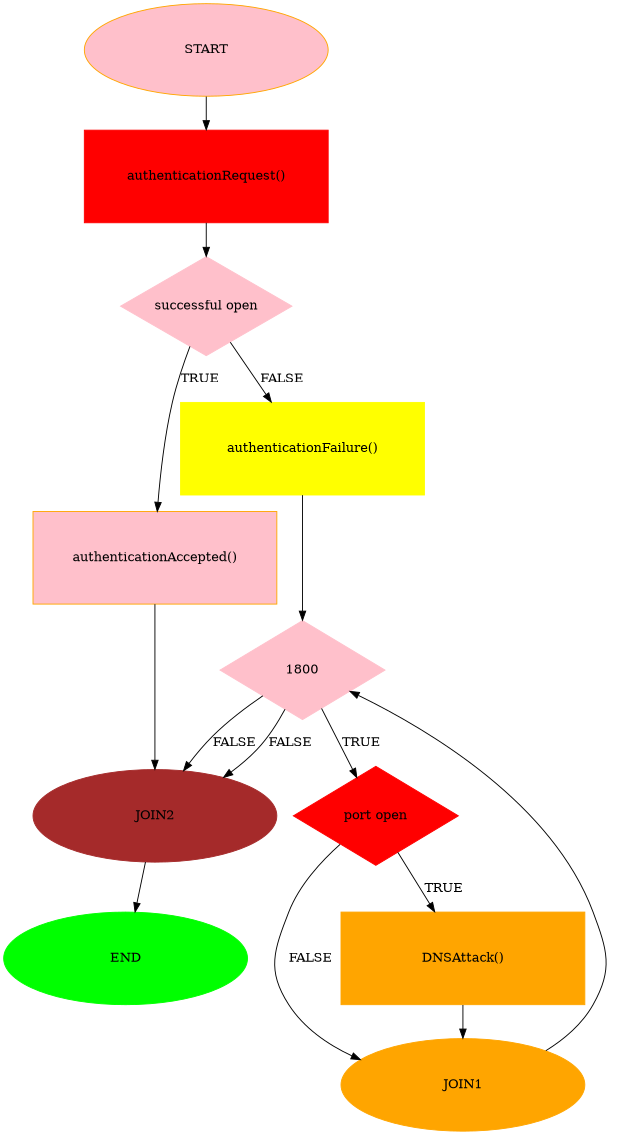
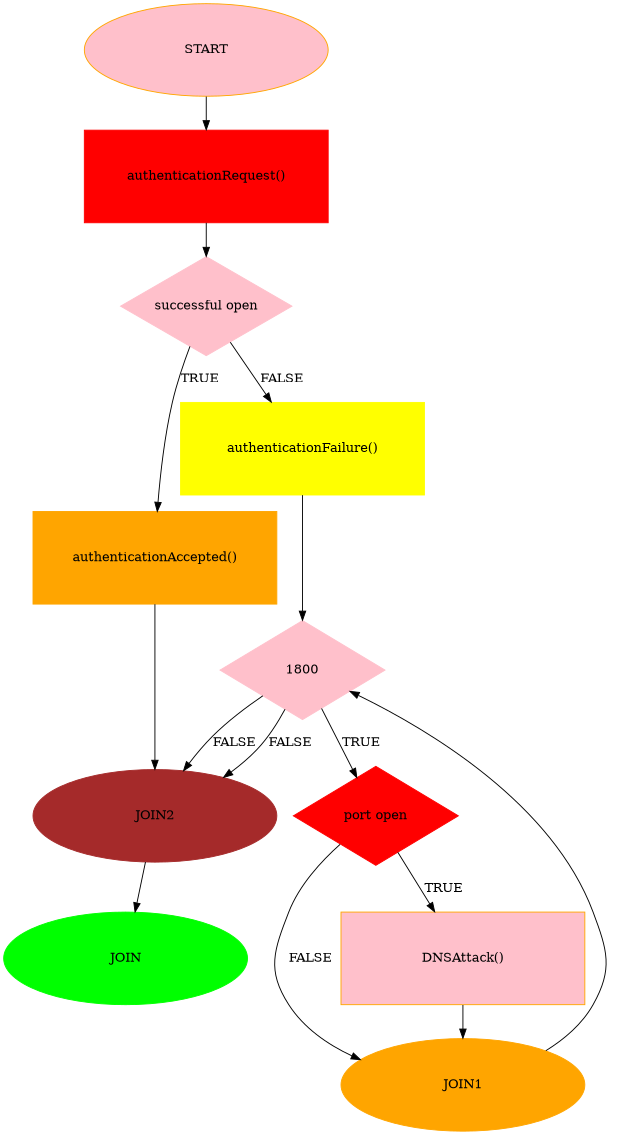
(155, 558) -> (155, 558)
(126, 958) -> (126, 958)
(463, 958) -> (463, 958)
